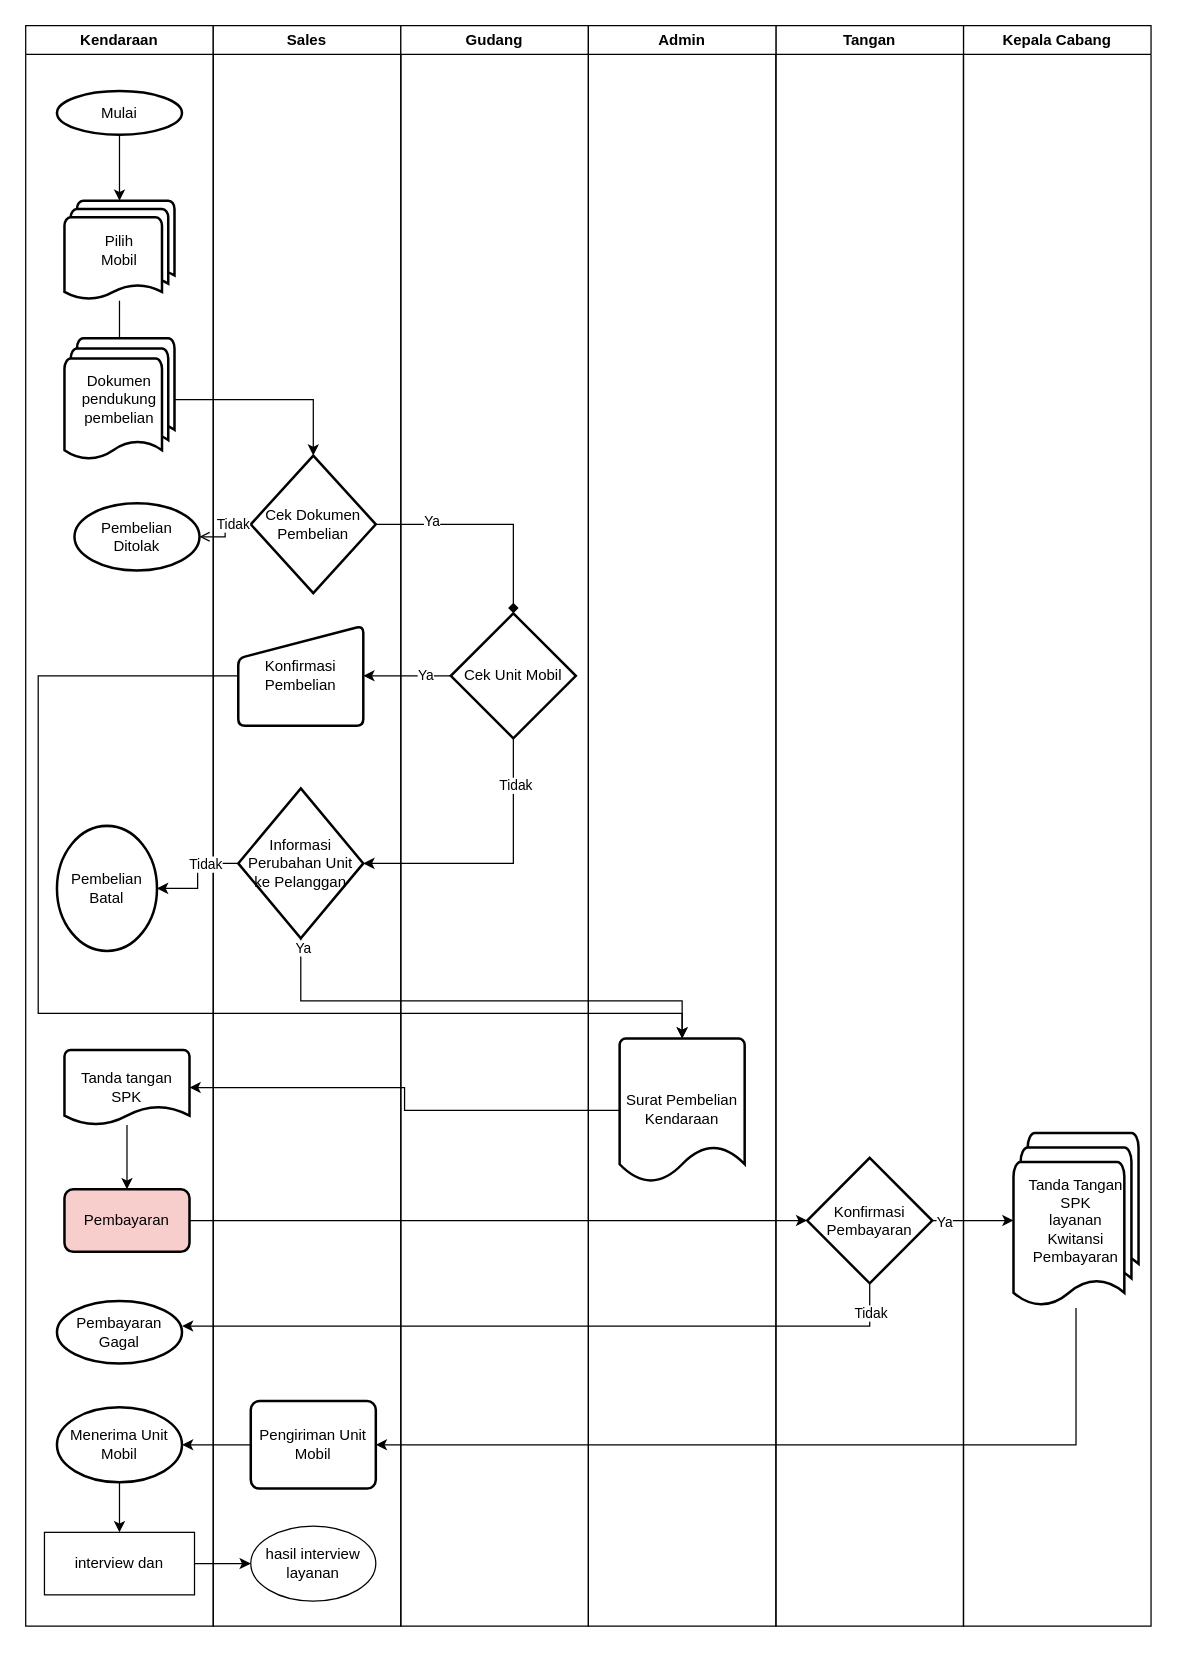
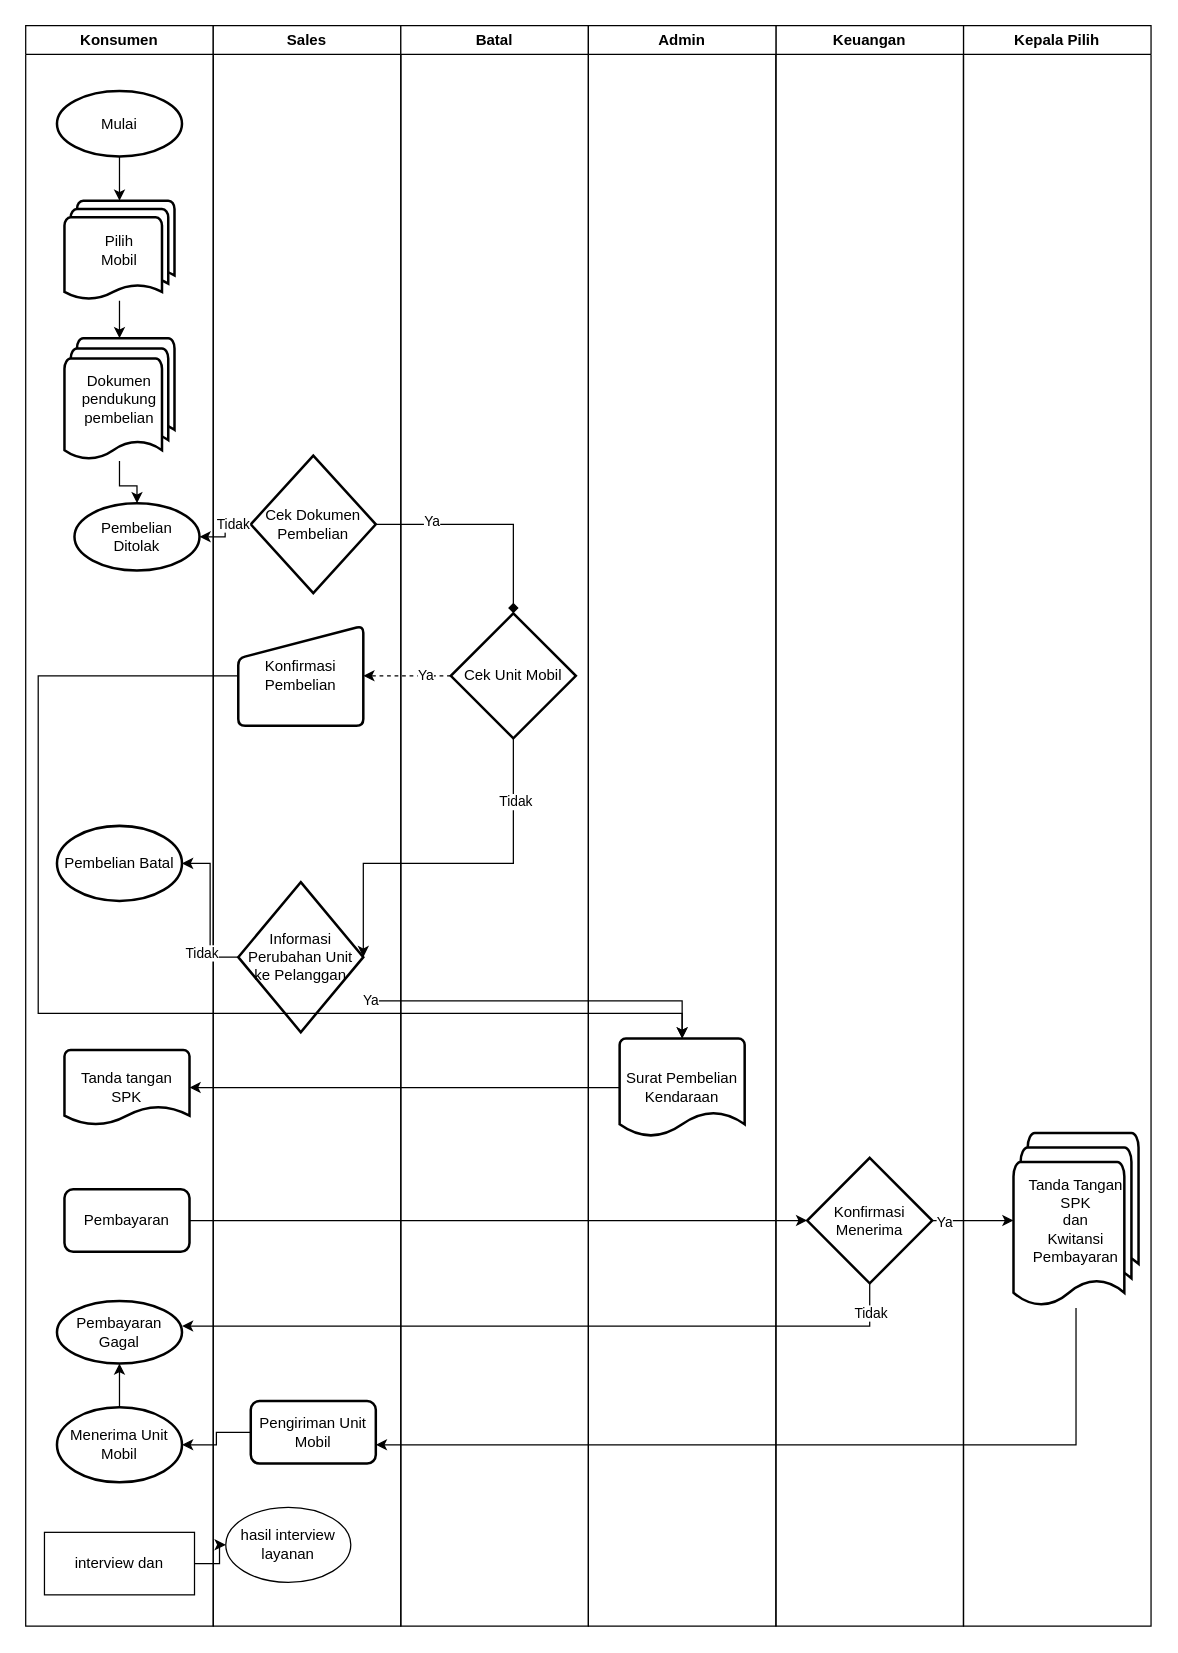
(119, 41) -> (119, 41)
(494, 41) -> (494, 41)
(869, 41) -> (869, 41)
(1057, 41) -> (1057, 41)
(119, 113) -> (119, 124)
(119, 332) -> (119, 328)
(267, 400) -> (120, 486)
(207, 537) -> (209, 537)
(396, 676) -> (396, 676)
(301, 863) -> (301, 957)
(107, 888) -> (119, 863)
(682, 1110) -> (682, 1087)
(127, 1153) -> none
(127, 1220) -> (127, 1220)
(869, 1221) -> (869, 1221)
(1076, 1221) -> (1076, 1221)
(313, 1444) -> (313, 1432)
(119, 1503) -> (119, 1383)
(313, 1563) -> (288, 1544)
